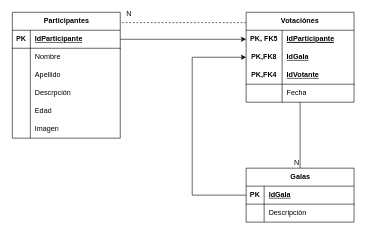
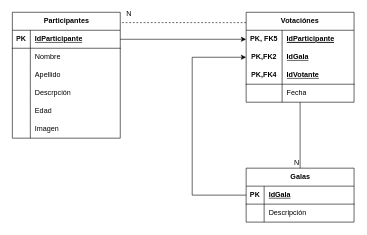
(264, 57) -> (264, 57)
